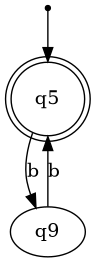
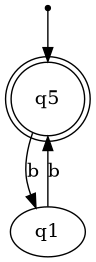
(48, 232) -> (48, 232)
